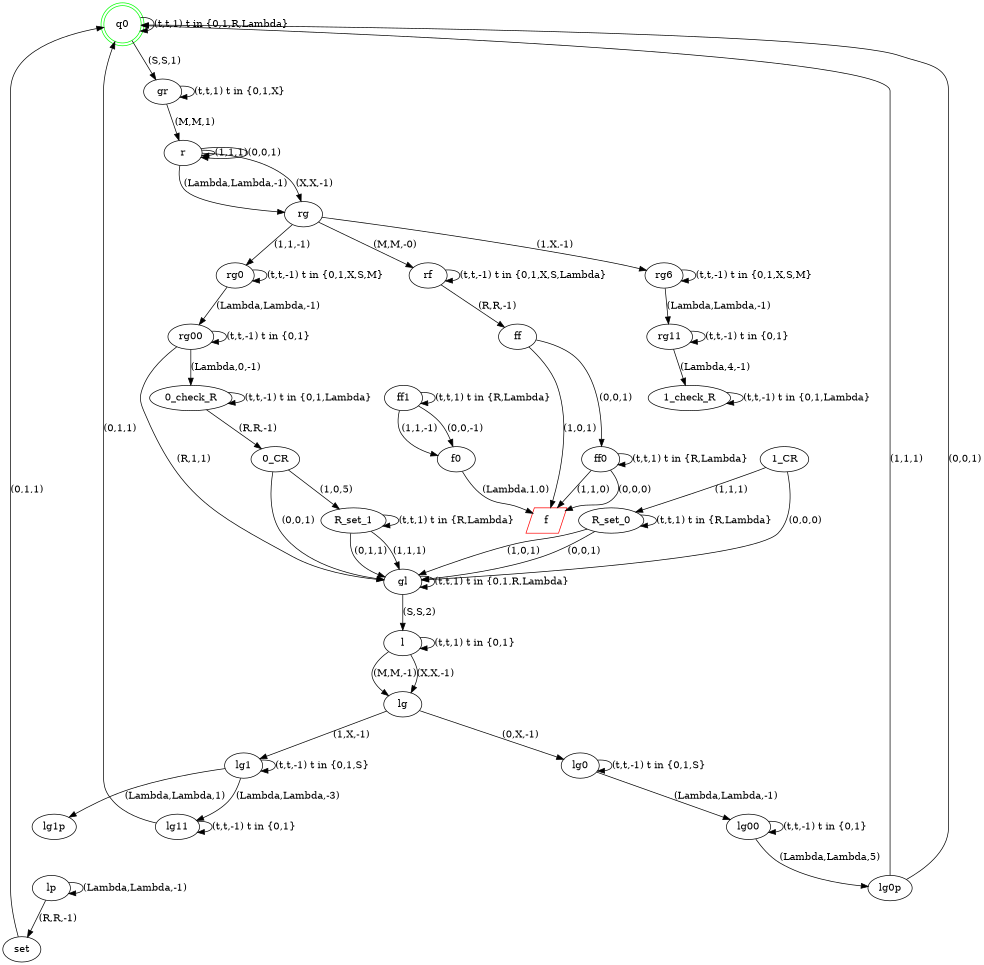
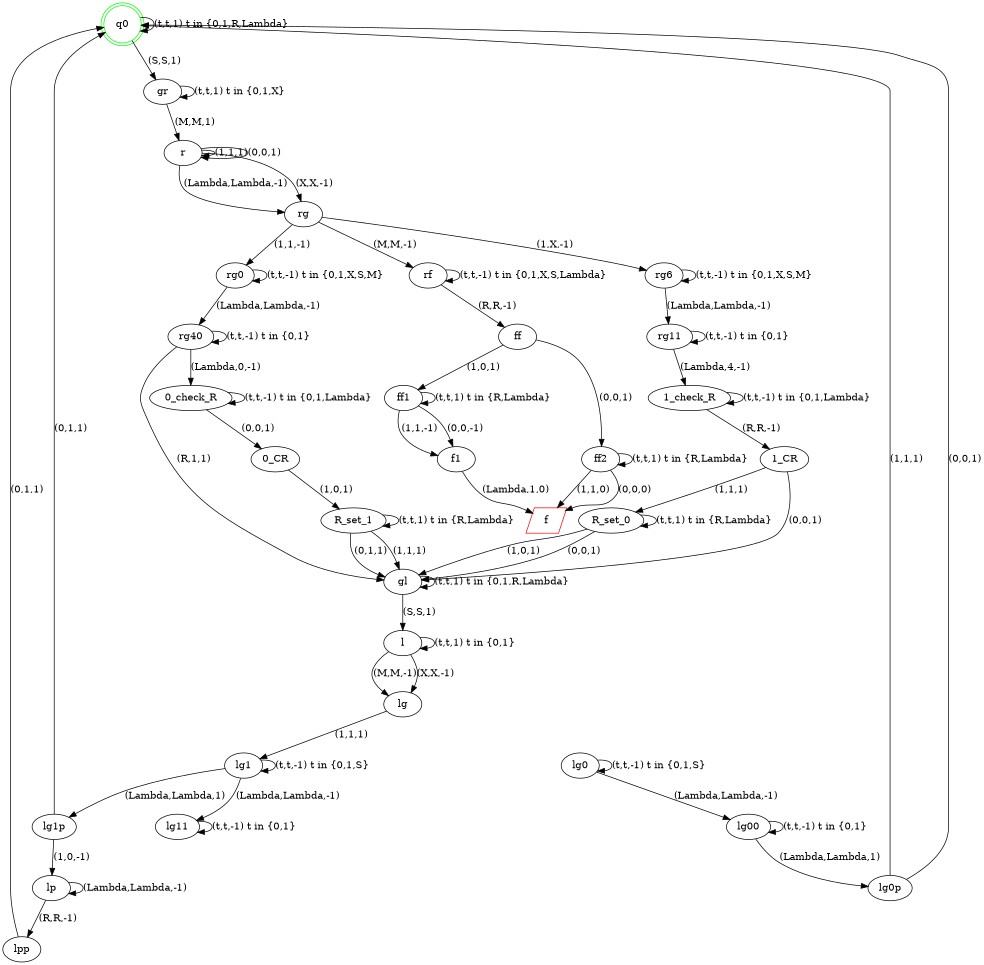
(395, 245) -> (395, 245)
(191, 337) -> (191, 337)
(563, 419) -> (464, 366)
none -> (735, 427)
(258, 429) -> (258, 429)
(104, 450) -> (54, 415)
(456, 459) -> (456, 459)
(601, 459) -> (601, 459)
(336, 490) -> (336, 490)
(805, 521) -> (805, 521)
(298, 549) -> none
(419, 612) -> (419, 612)
(488, 734) -> none
(351, 735) -> (351, 735)
(288, 796) -> (288, 796)
none -> (53, 854)
(830, 857) -> (830, 857)
(22, 949) -> (22, 949)
